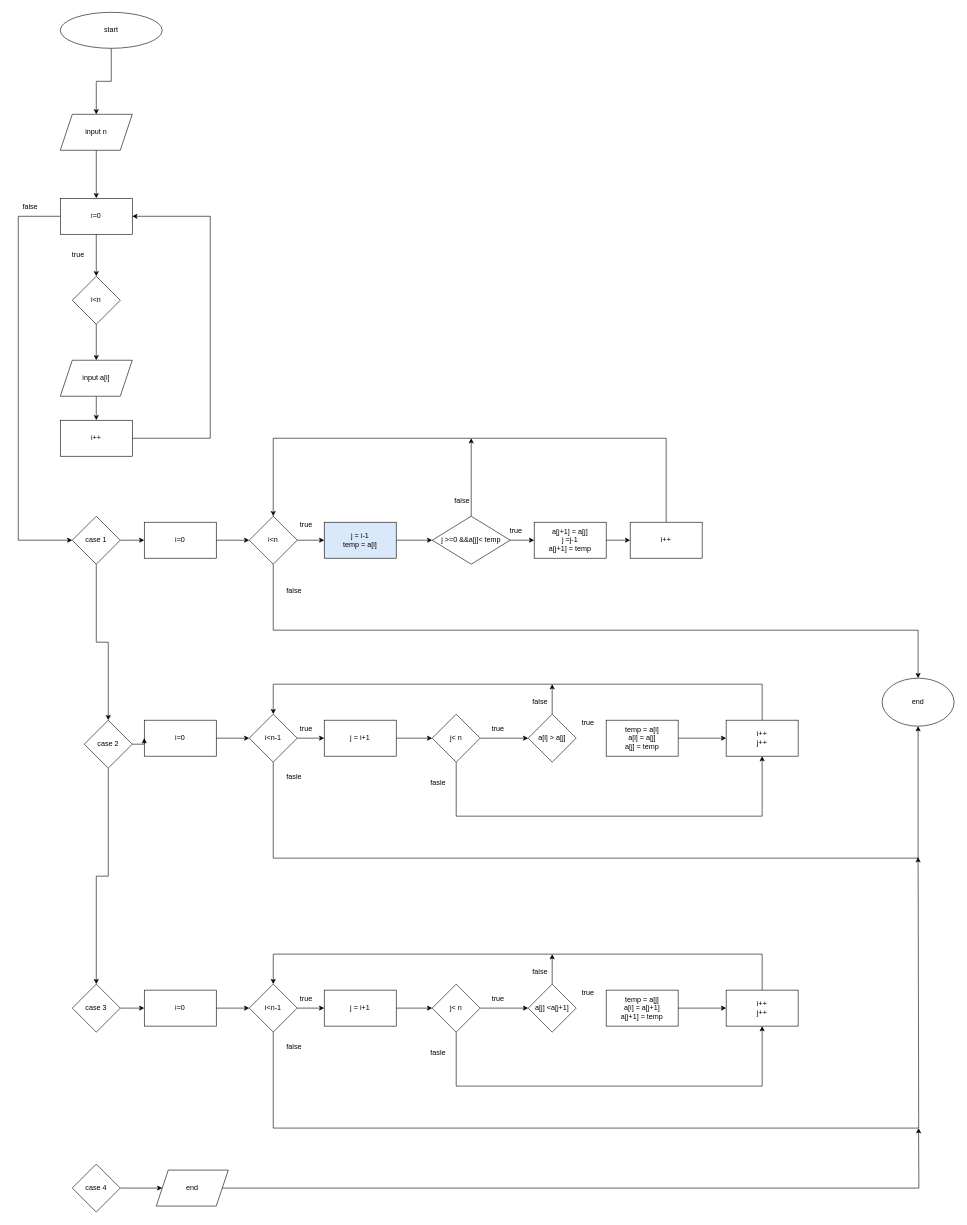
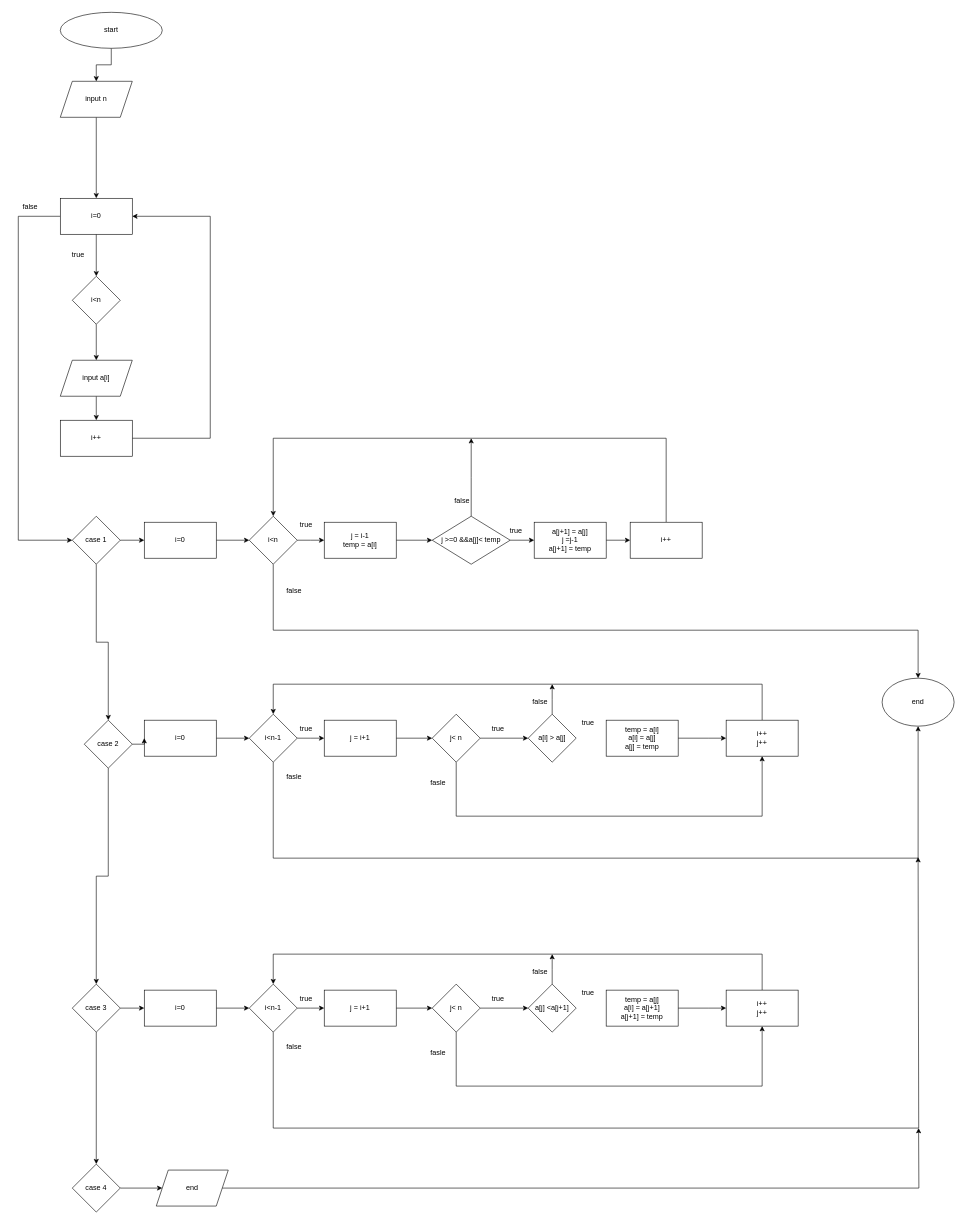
(96, 132) -> (96, 99)
(360, 540) -> (360, 540)
none -> (96, 1158)
